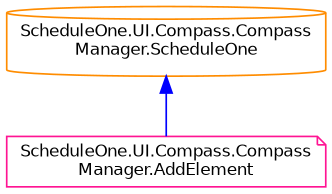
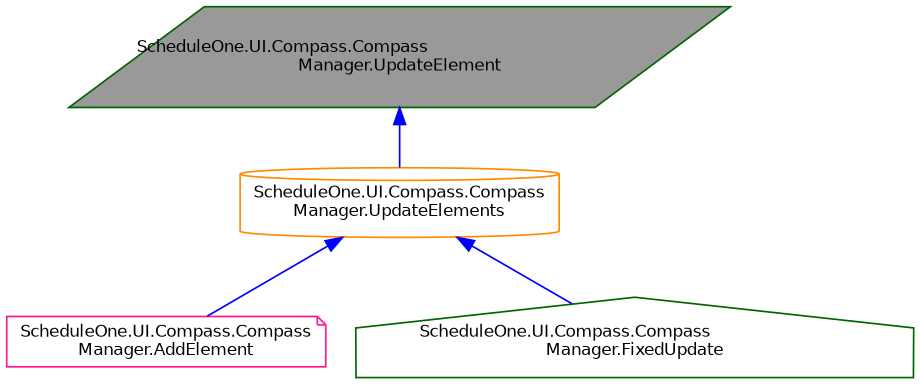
(166, 41) -> (400, 203)
none -> (400, 57)
none -> (635, 342)
